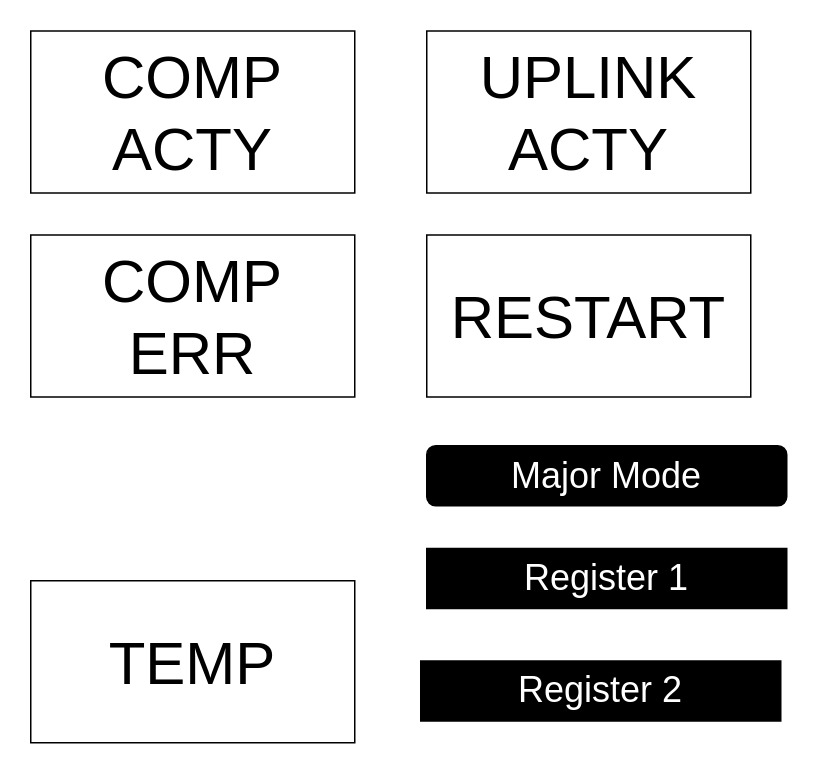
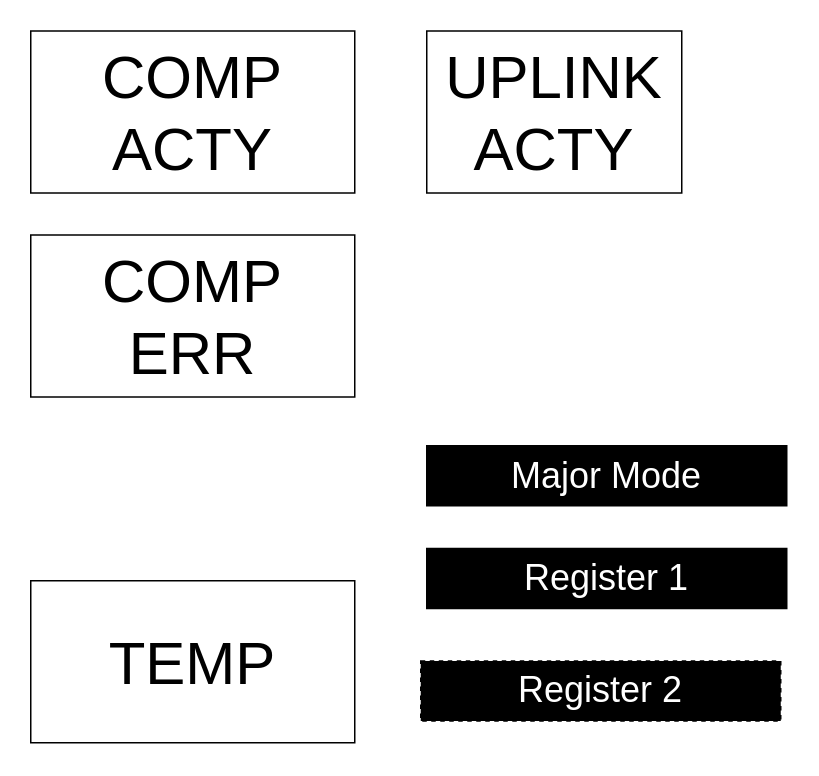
(589, 112) -> (554, 112)
(589, 316) -> none
(607, 476) -> (607, 476)
(601, 691) -> (601, 691)
